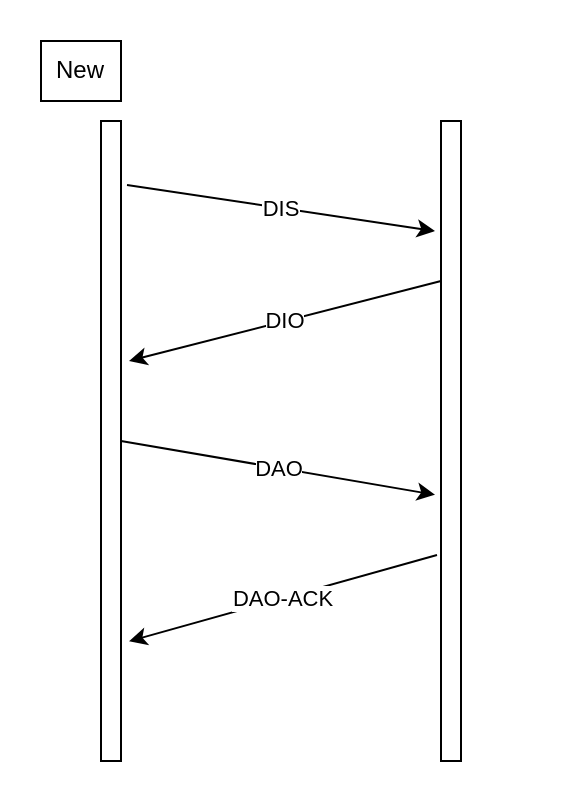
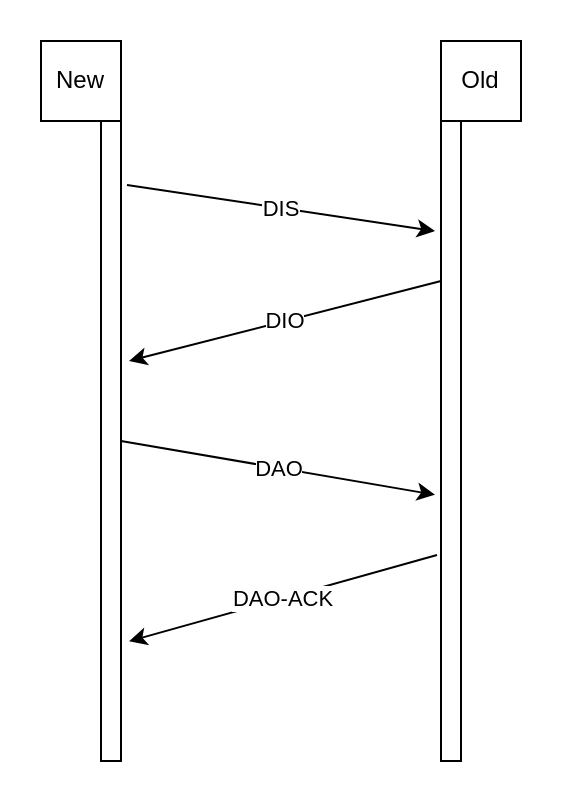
(81, 71) -> (81, 81)
none -> (481, 81)
